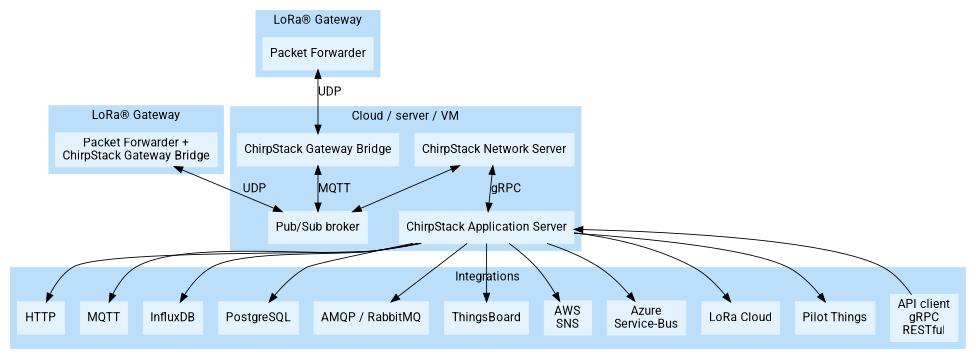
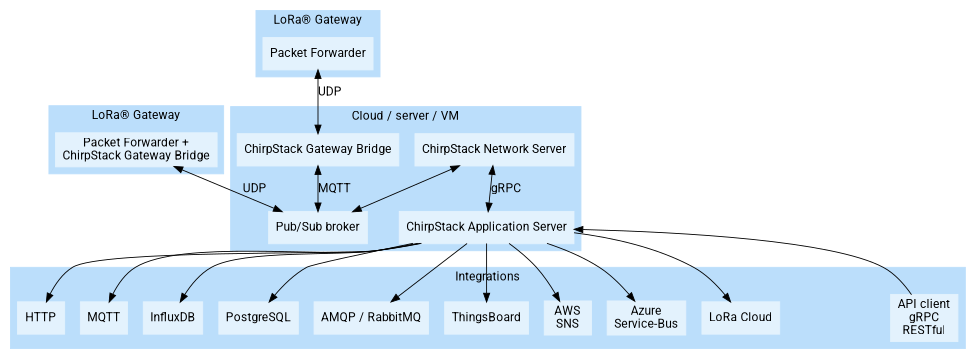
(835, 318) -> none
